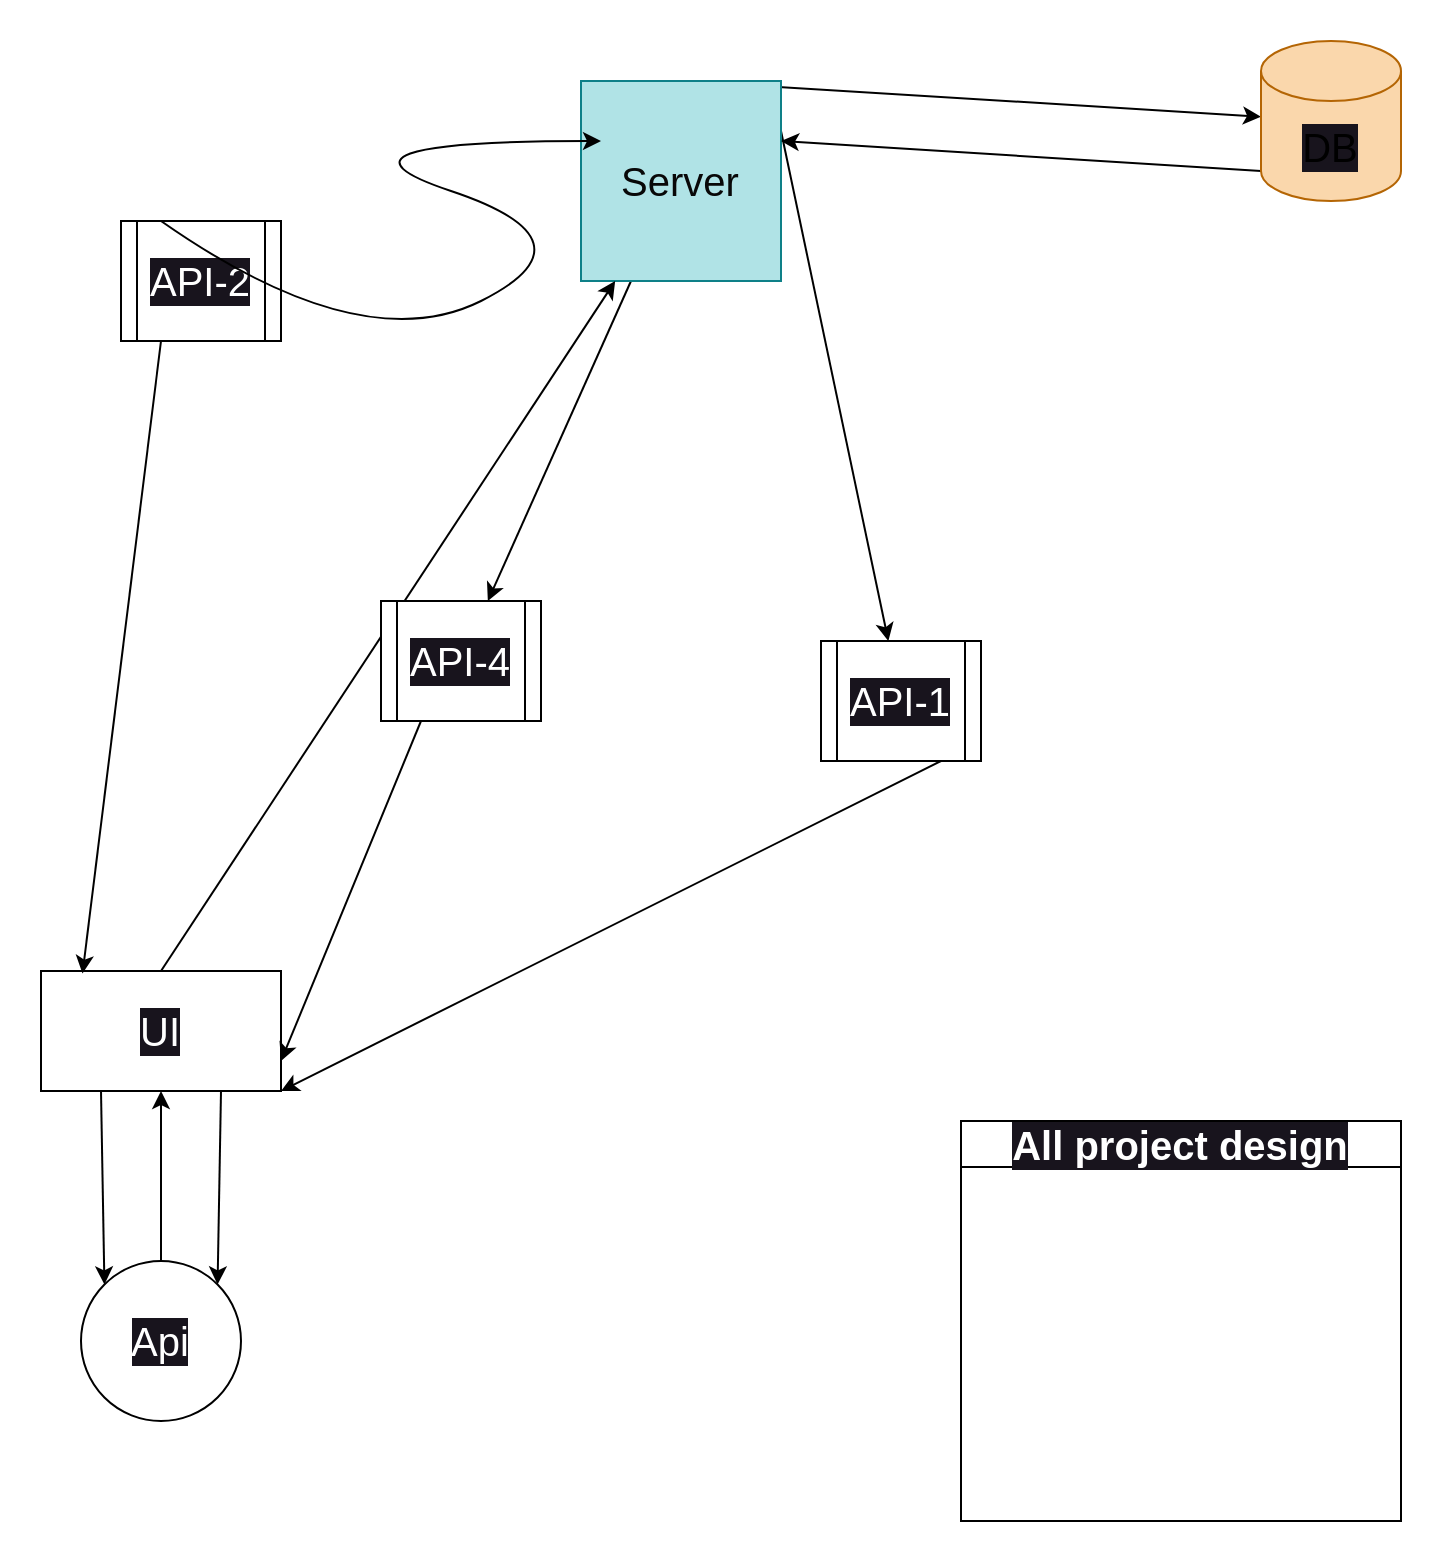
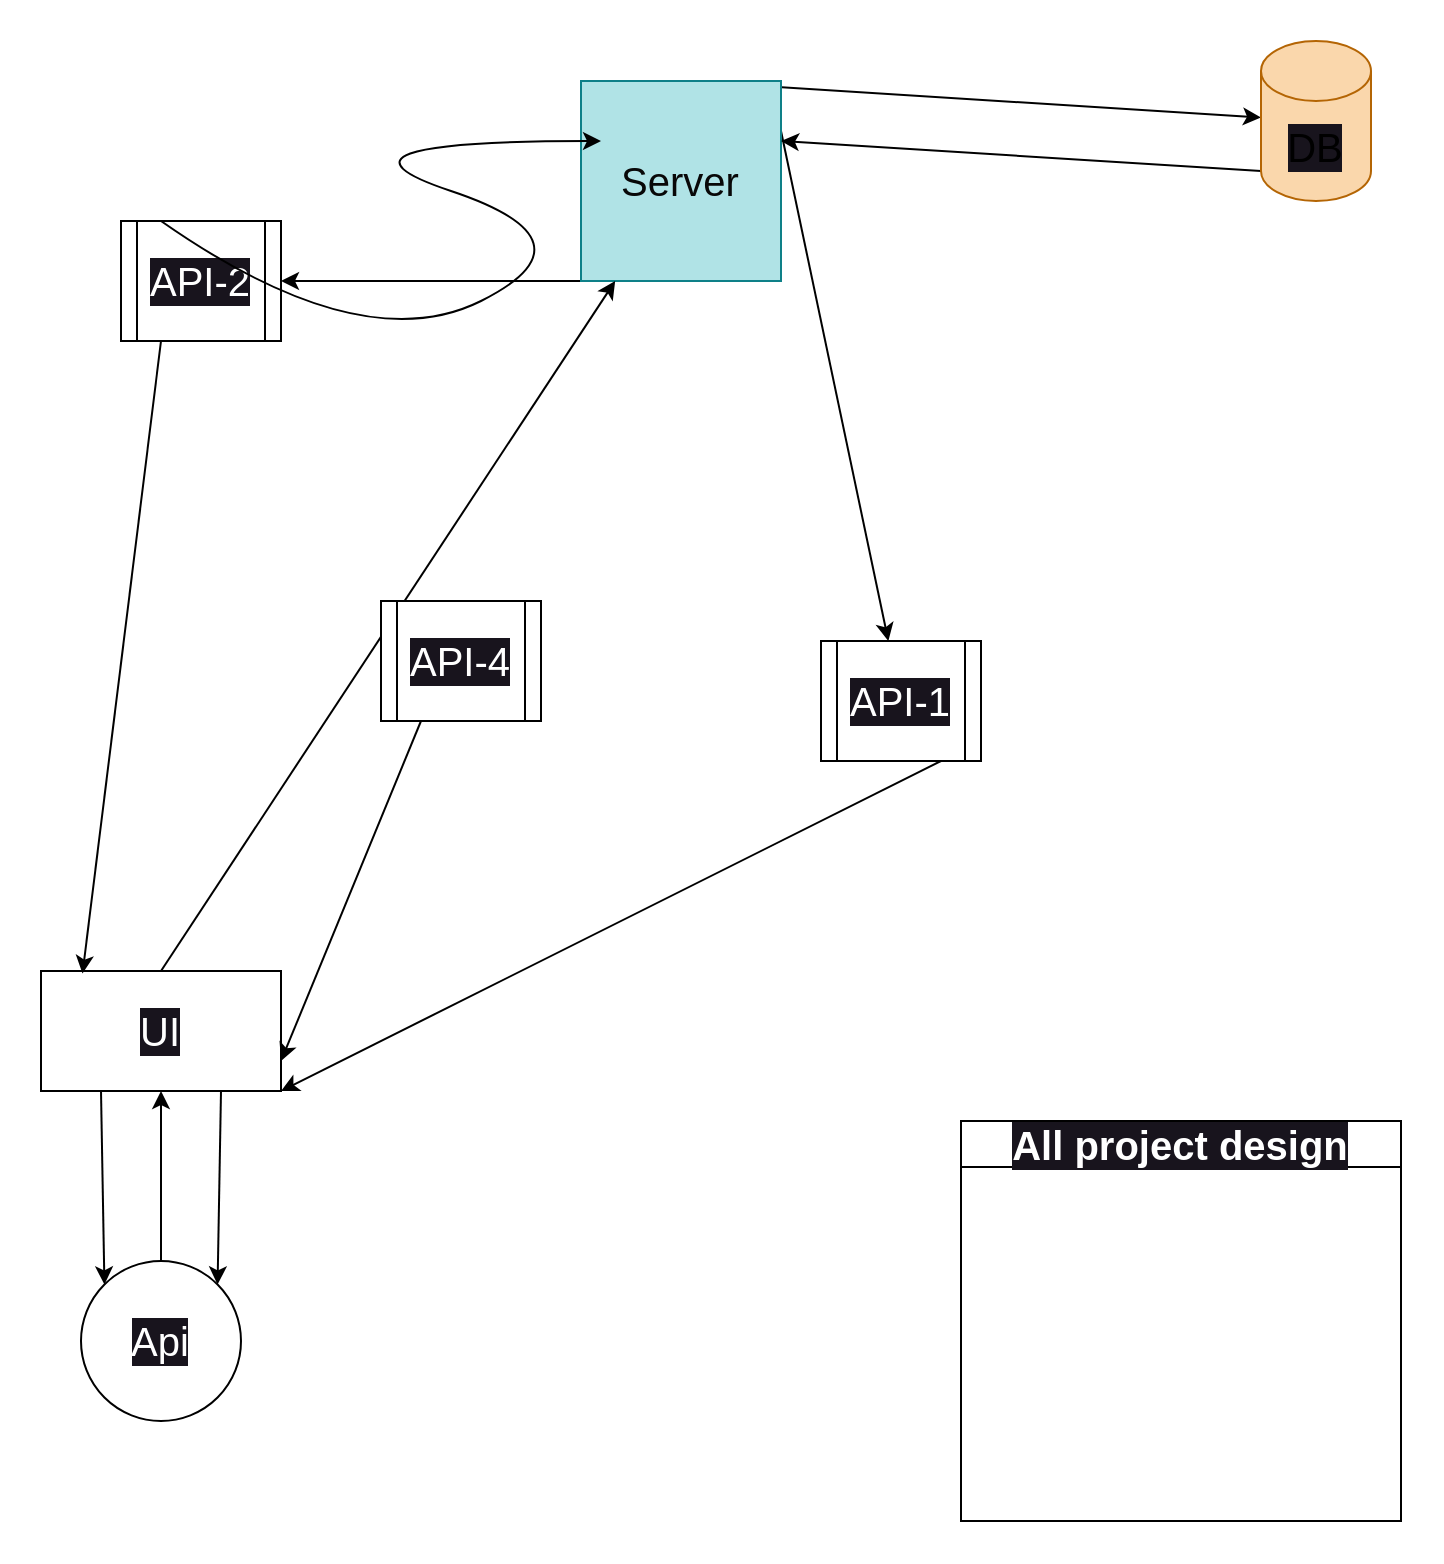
(1331, 121) -> (1316, 121)
(562, 435) -> (401, 281)
